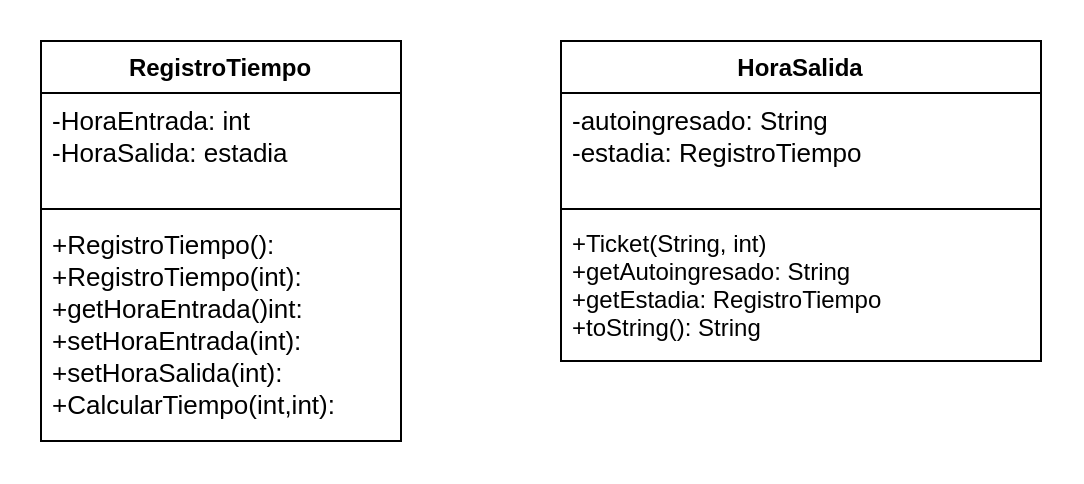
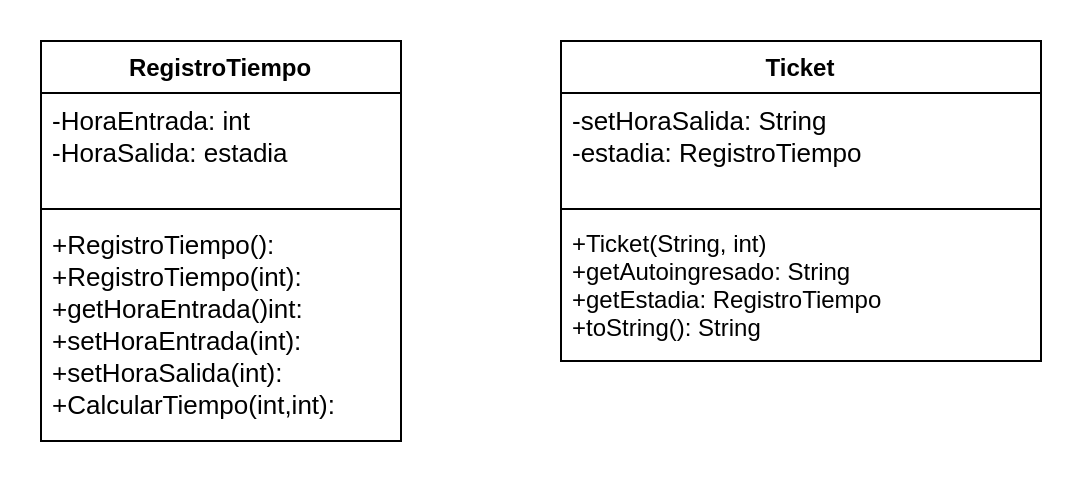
(800, 68) -> (800, 68)
(719, 121) -> (715, 121)
